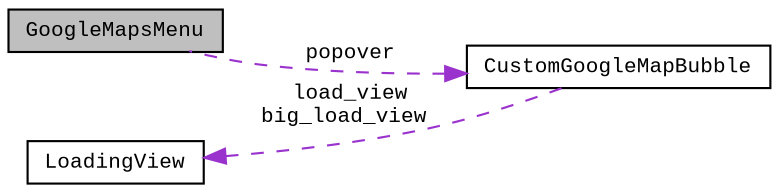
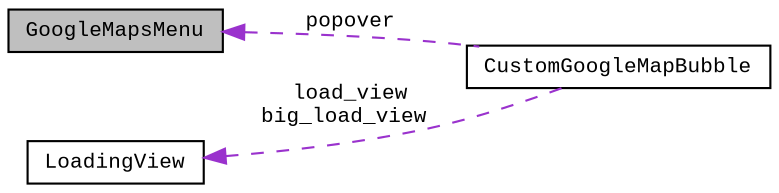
(317, 70) -> (362, 37)
